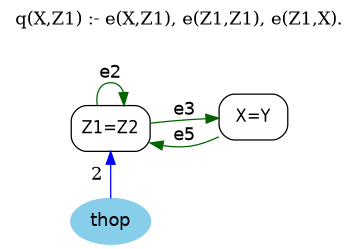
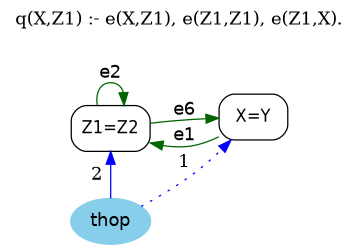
(185, 110) -> (185, 110)
(185, 135) -> (185, 135)
none -> (183, 181)
